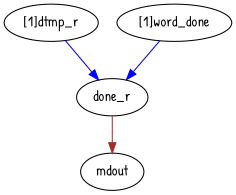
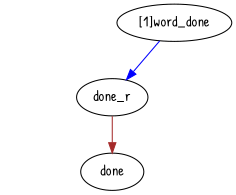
(51, 23) -> none
(112, 172) -> (112, 172)
